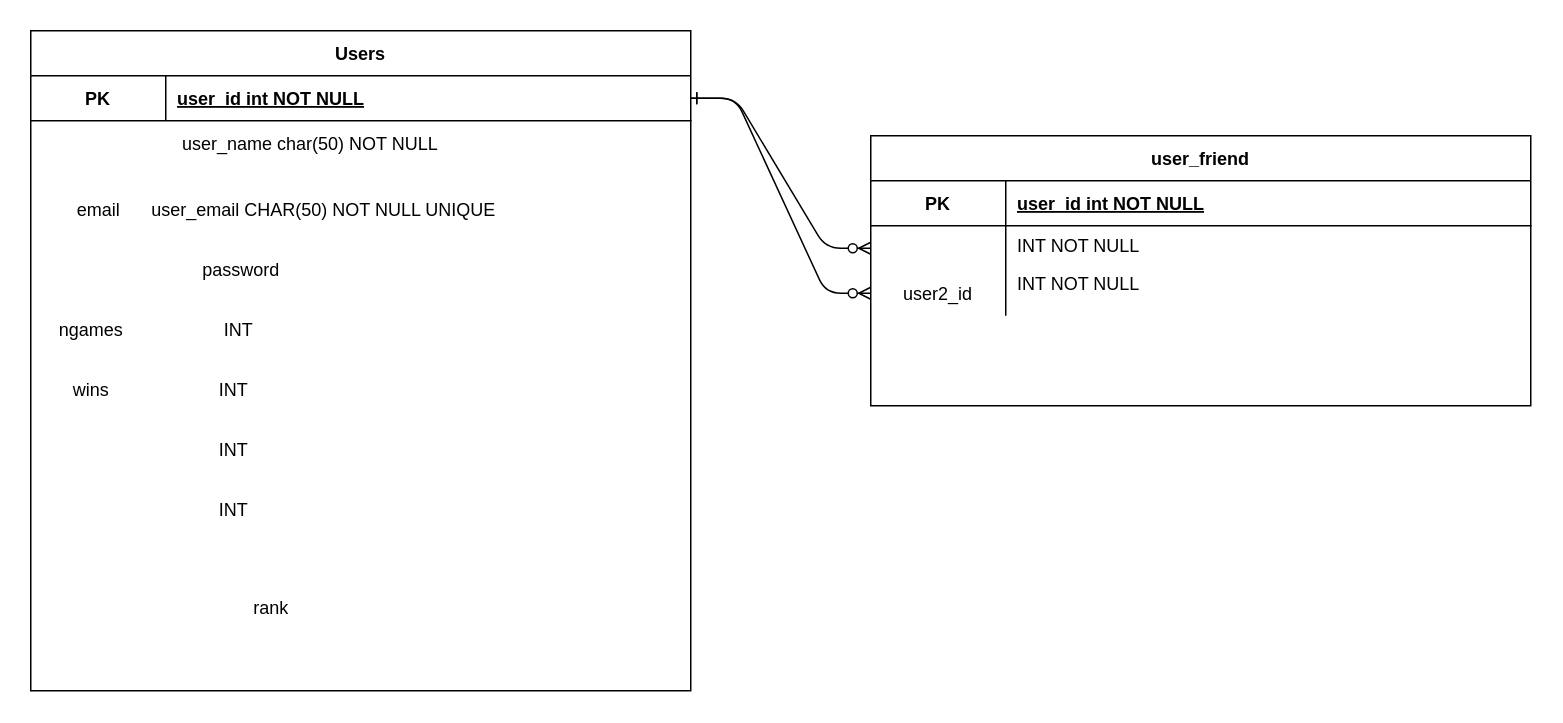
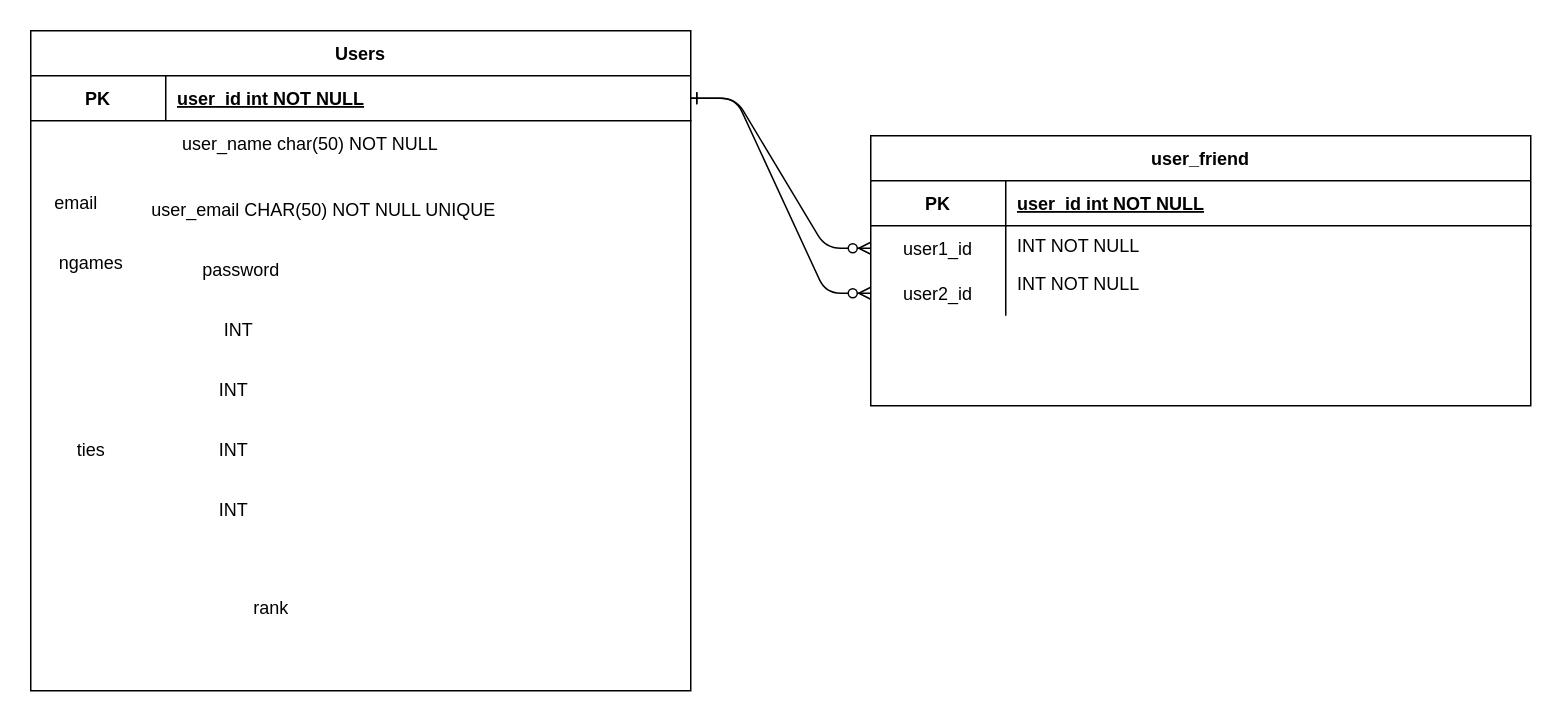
(98, 211) -> (76, 203)
none -> (938, 248)
(91, 331) -> (91, 263)
(91, 391) -> none
none -> (91, 451)
